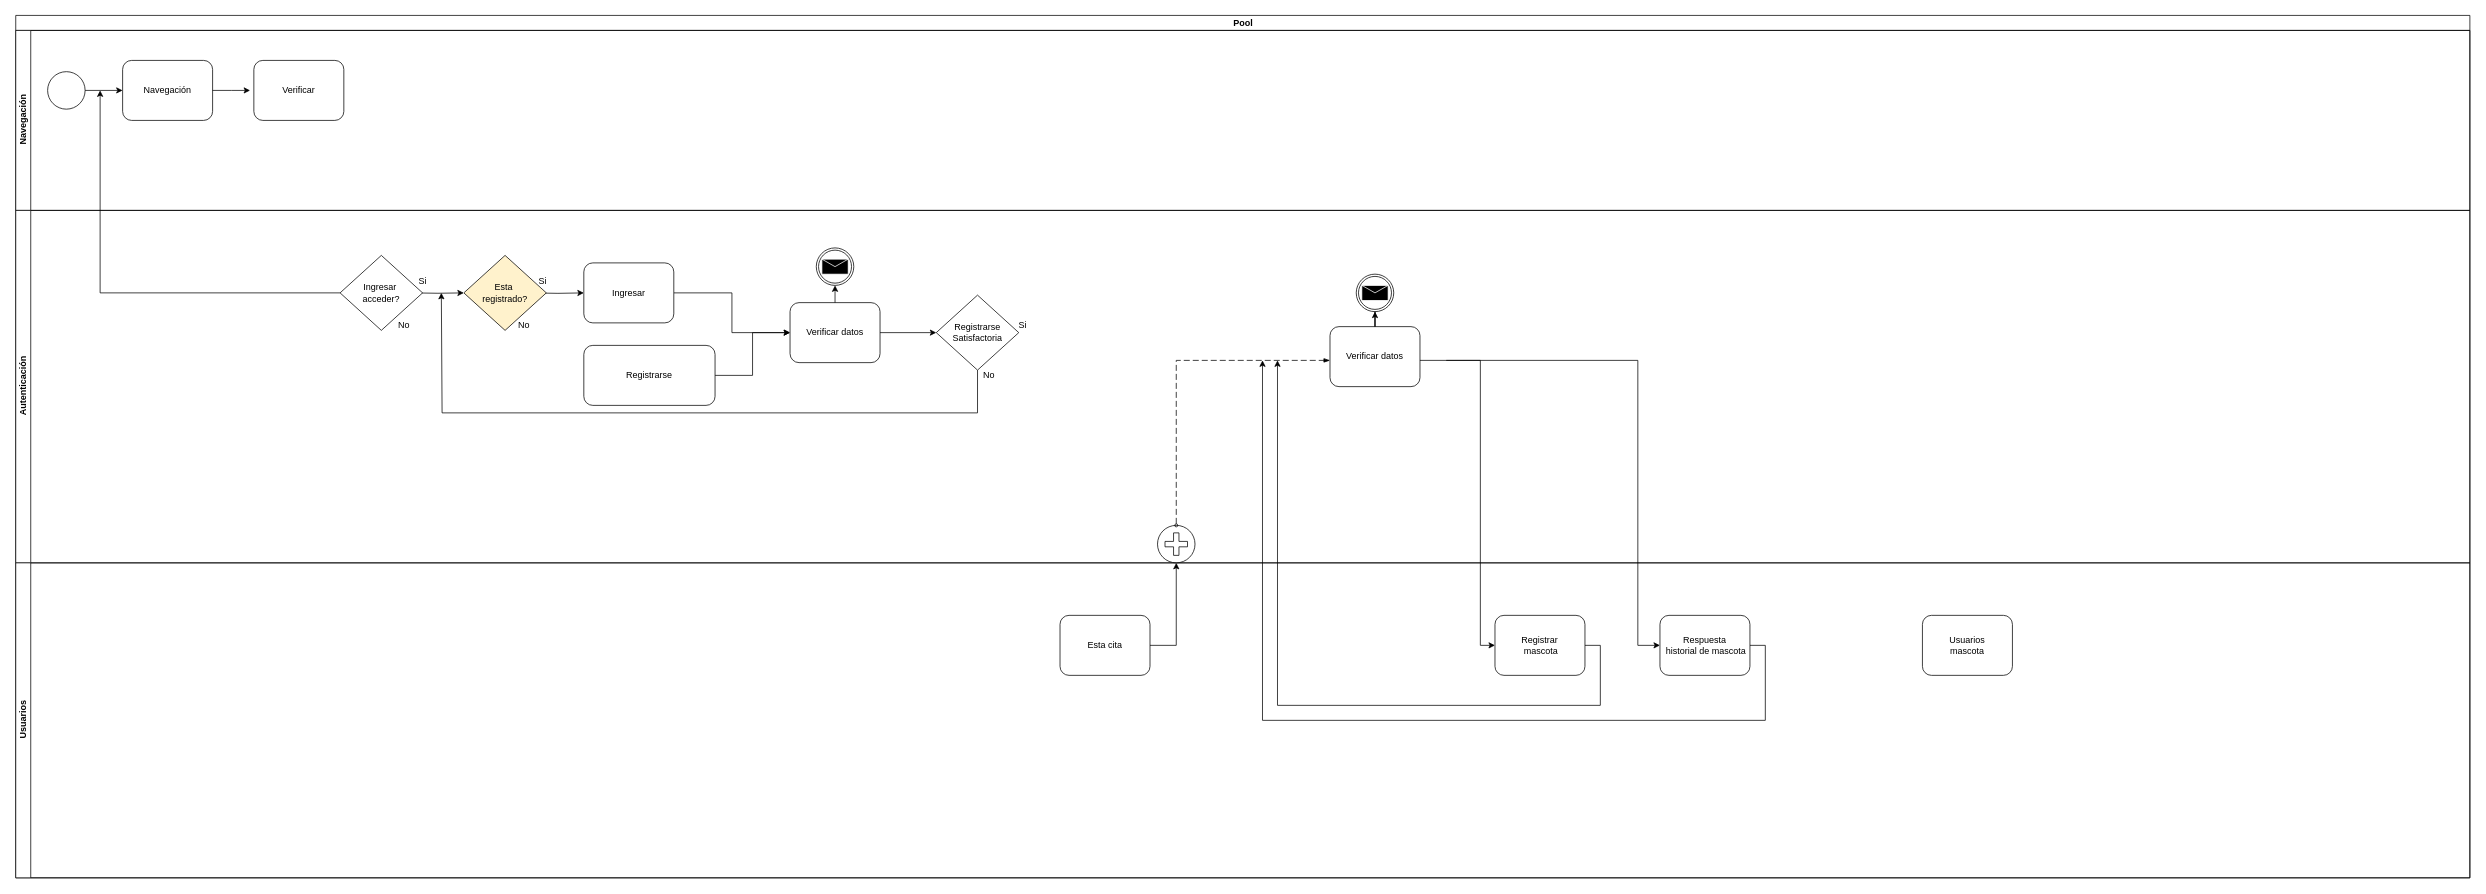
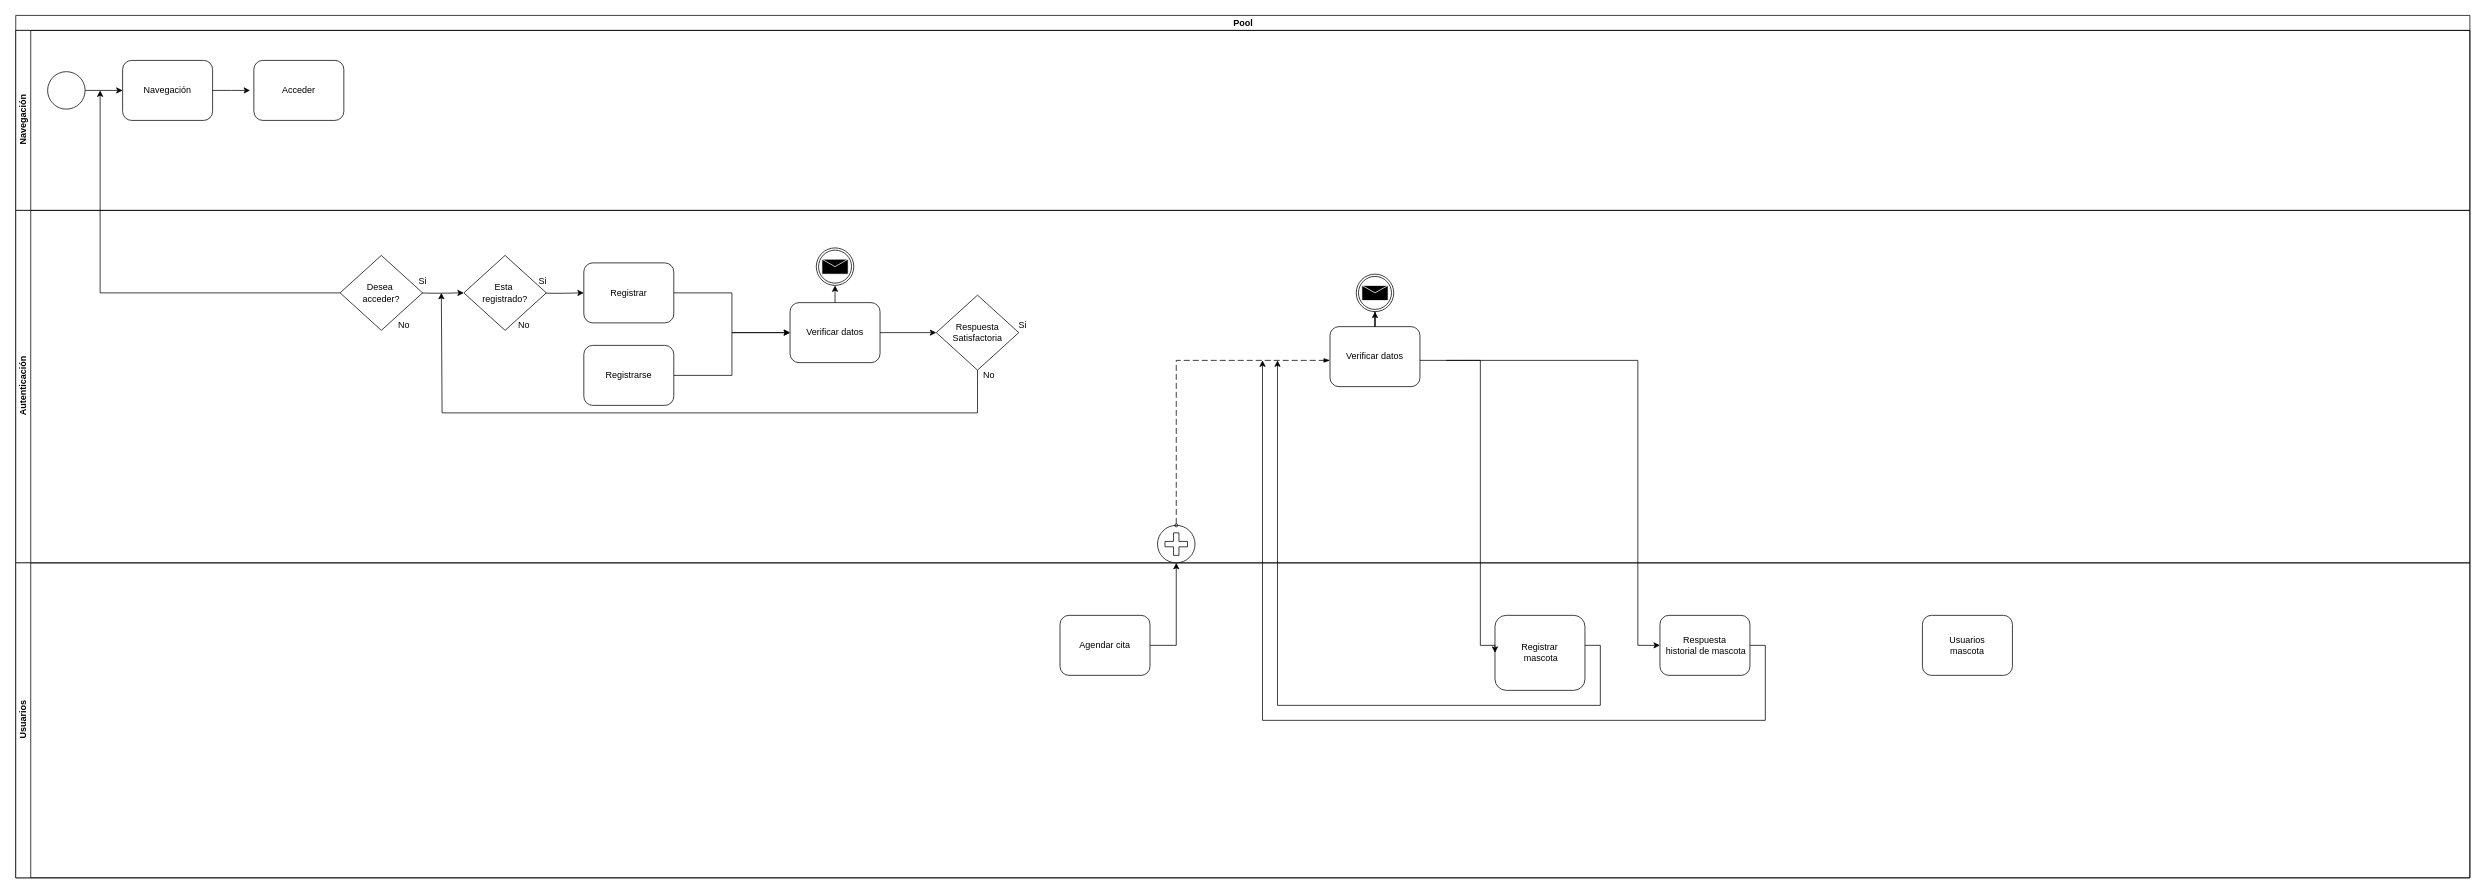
(299, 90) -> (299, 90)
(381, 293) -> (381, 293)
(505, 293) -> (505, 293)
(629, 293) -> (629, 293)
(978, 333) -> (978, 333)
(650, 375) -> (629, 375)
(1105, 645) -> (1105, 645)
(1540, 645) -> (1540, 653)
